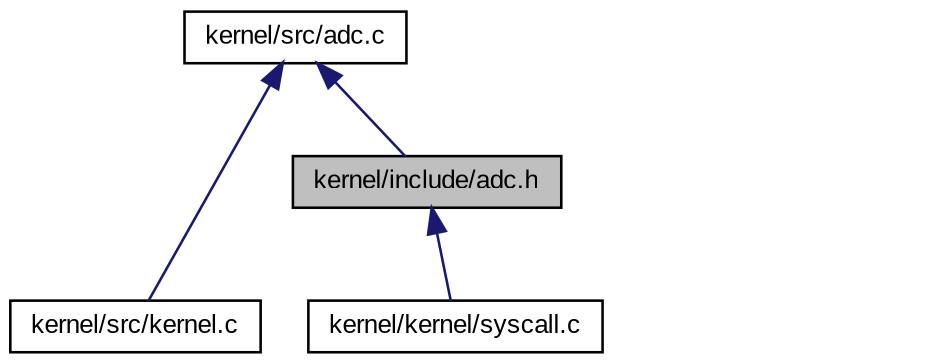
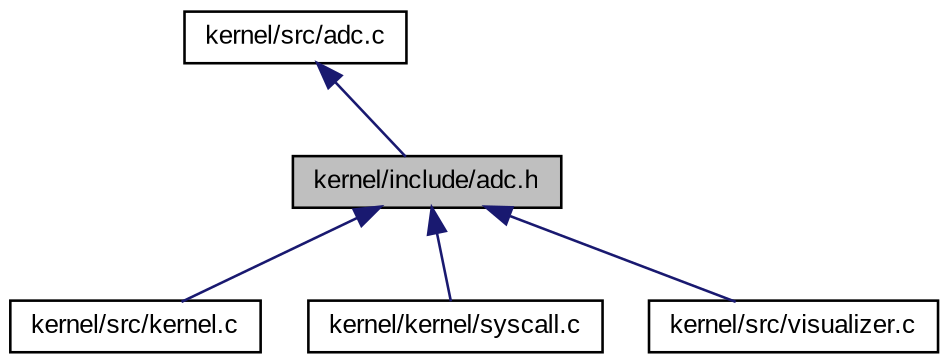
(209, 193) -> (269, 260)
none -> (794, 326)
